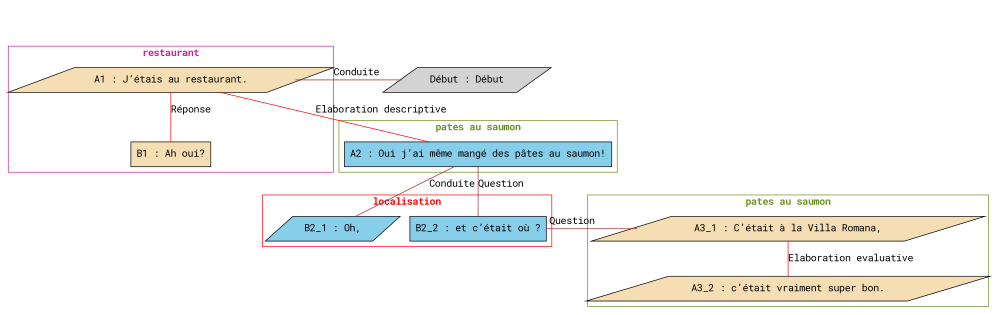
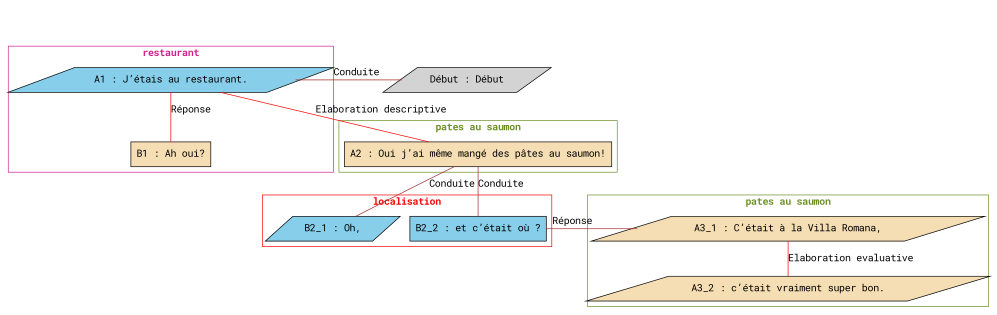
(171, 80) -> (171, 80)
(478, 154) -> (478, 154)
(501, 184) -> (501, 184)
(572, 221) -> (572, 221)
